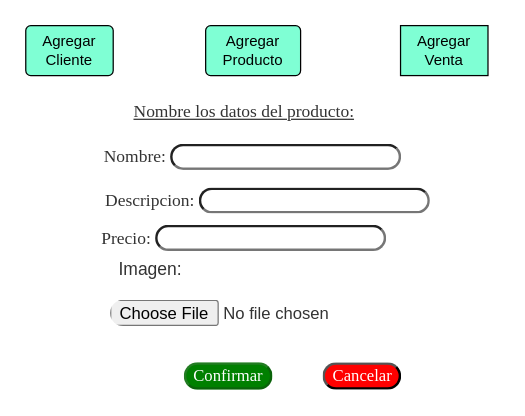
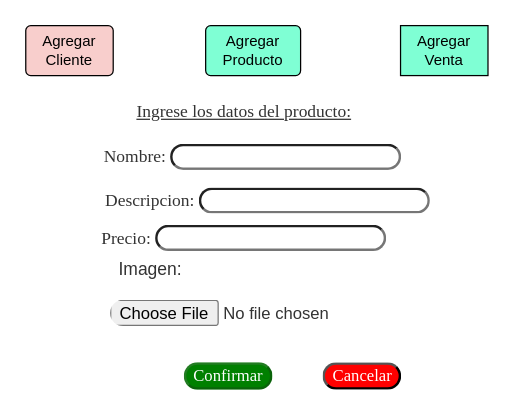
(69, 51) -> (69, 51)
(244, 113) -> (244, 113)
